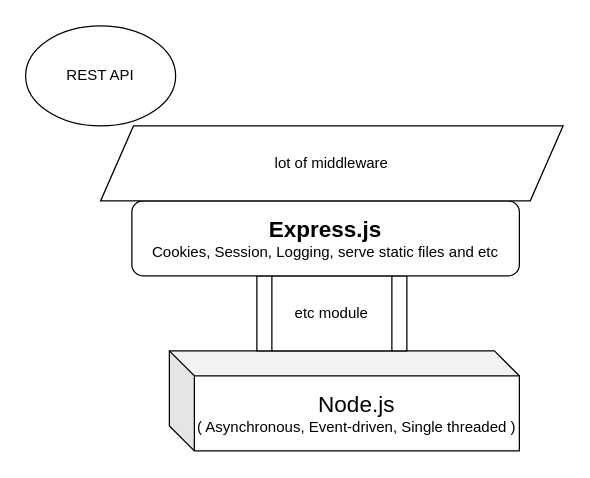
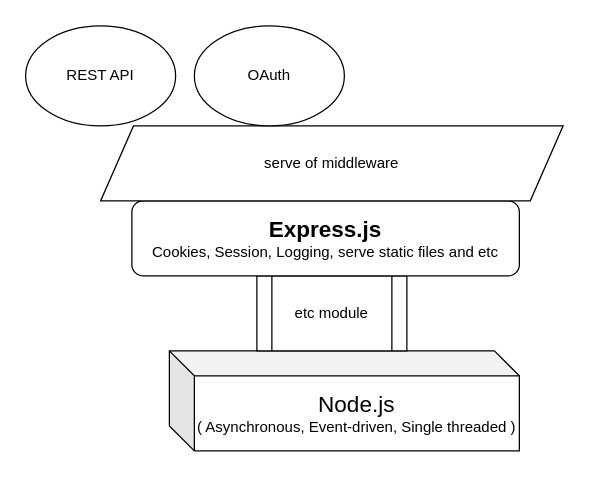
none -> (269, 76)
(332, 163) -> (332, 163)
